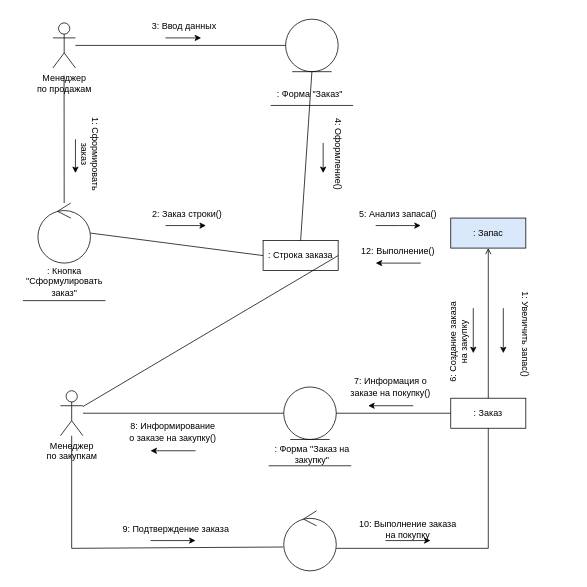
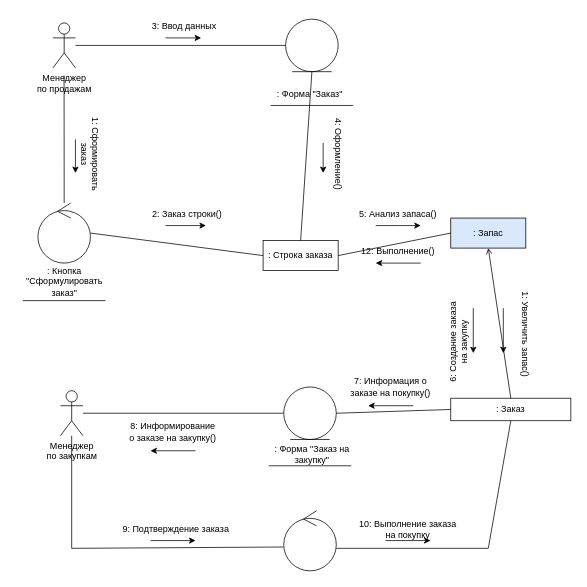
(211, 330) -> (394, 244)
(488, 413) -> (510, 409)
